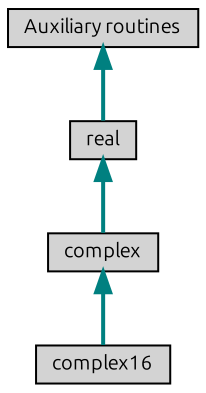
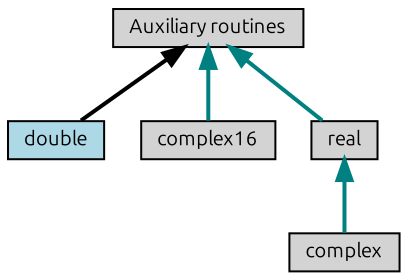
none -> (56, 140)
(103, 319) -> (208, 95)
